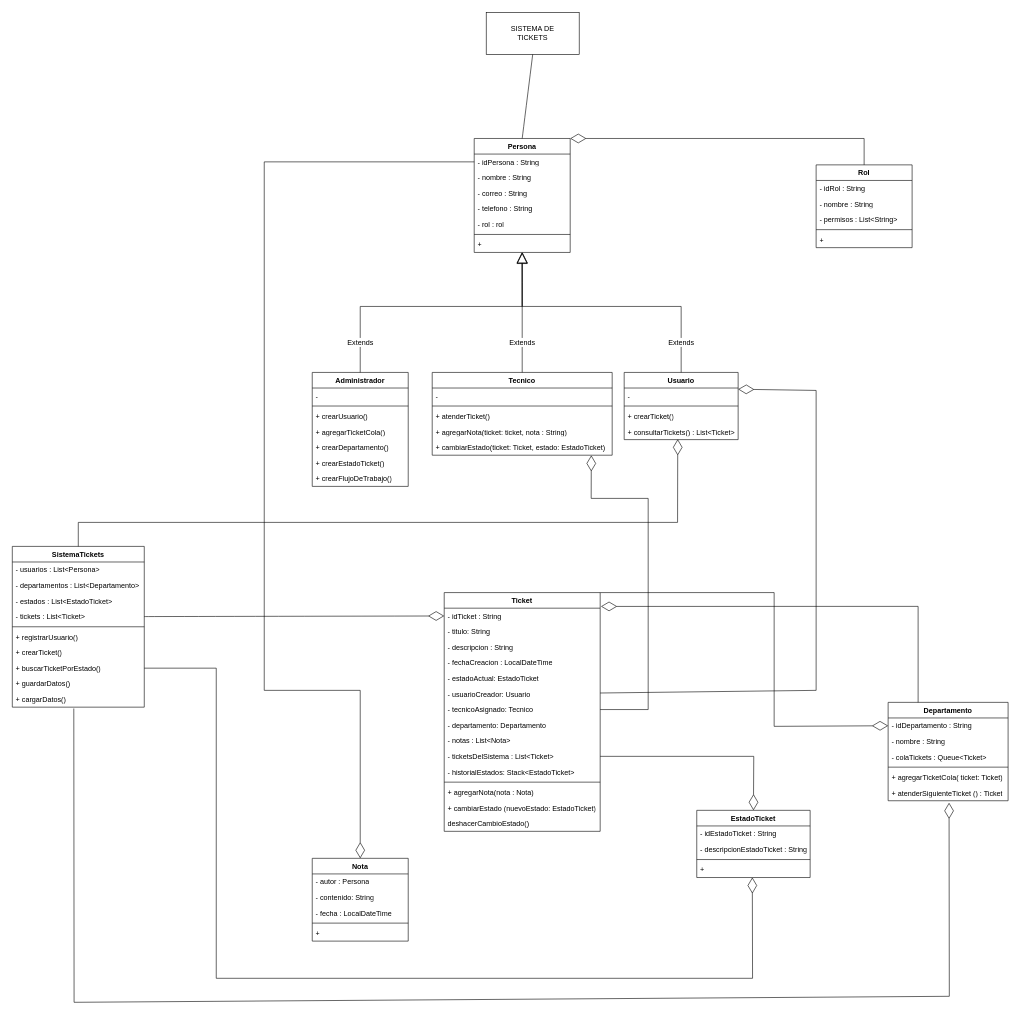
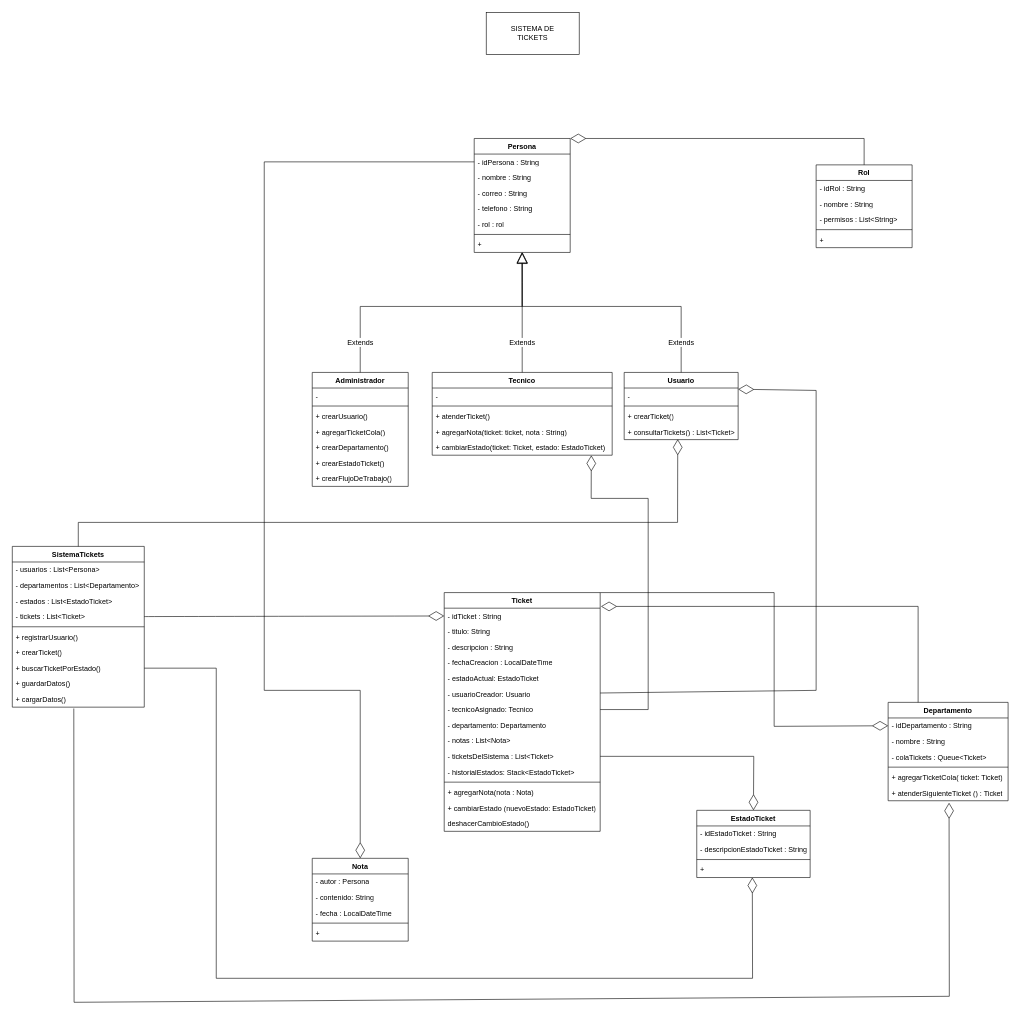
(528, 96) -> none
